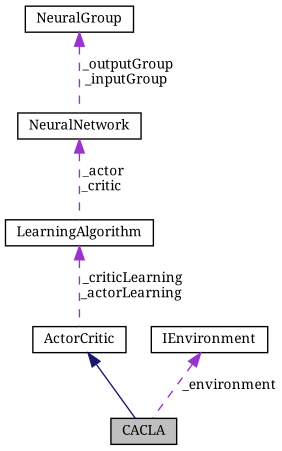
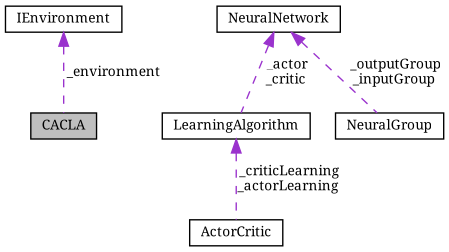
(79, 80) -> (339, 77)
(116, 391) -> none
